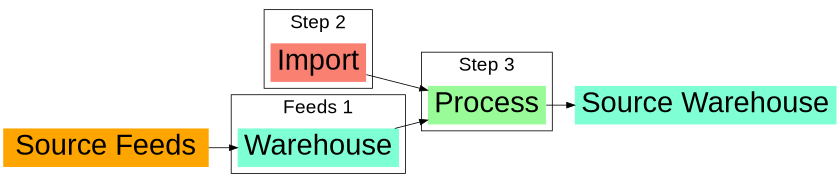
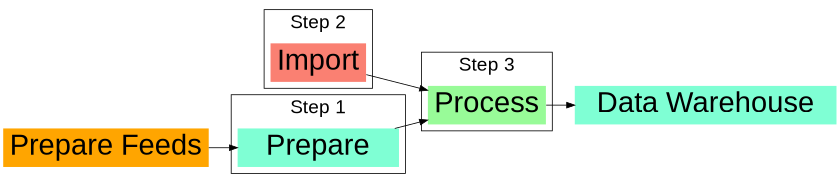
(706, 105) -> (706, 105)
(318, 108) -> (318, 108)
(106, 148) -> (106, 148)
(318, 148) -> (318, 148)
